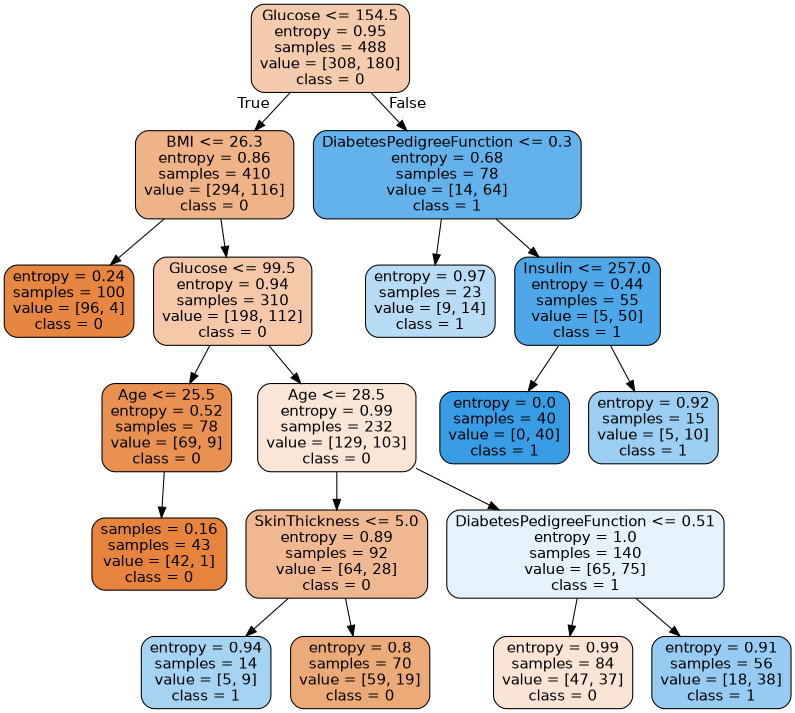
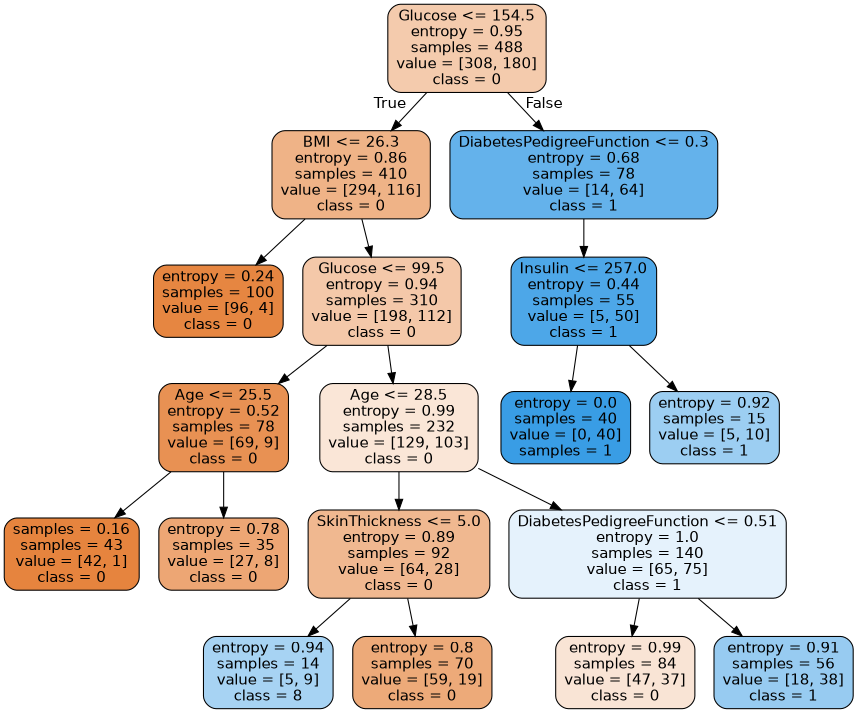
(430, 301) -> none
(505, 428) -> (566, 428)
none -> (224, 554)
(206, 673) -> (268, 673)
